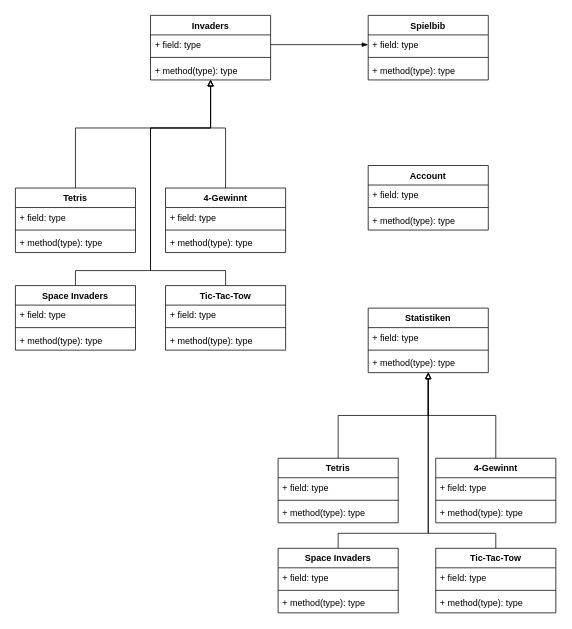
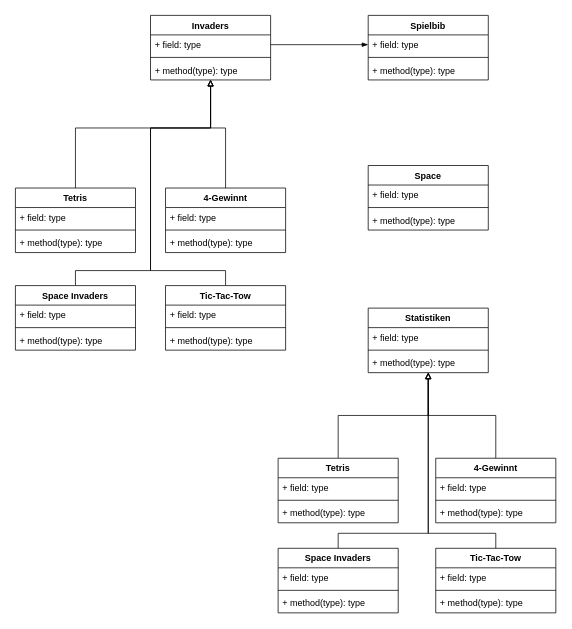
(428, 176) -> (428, 176)
